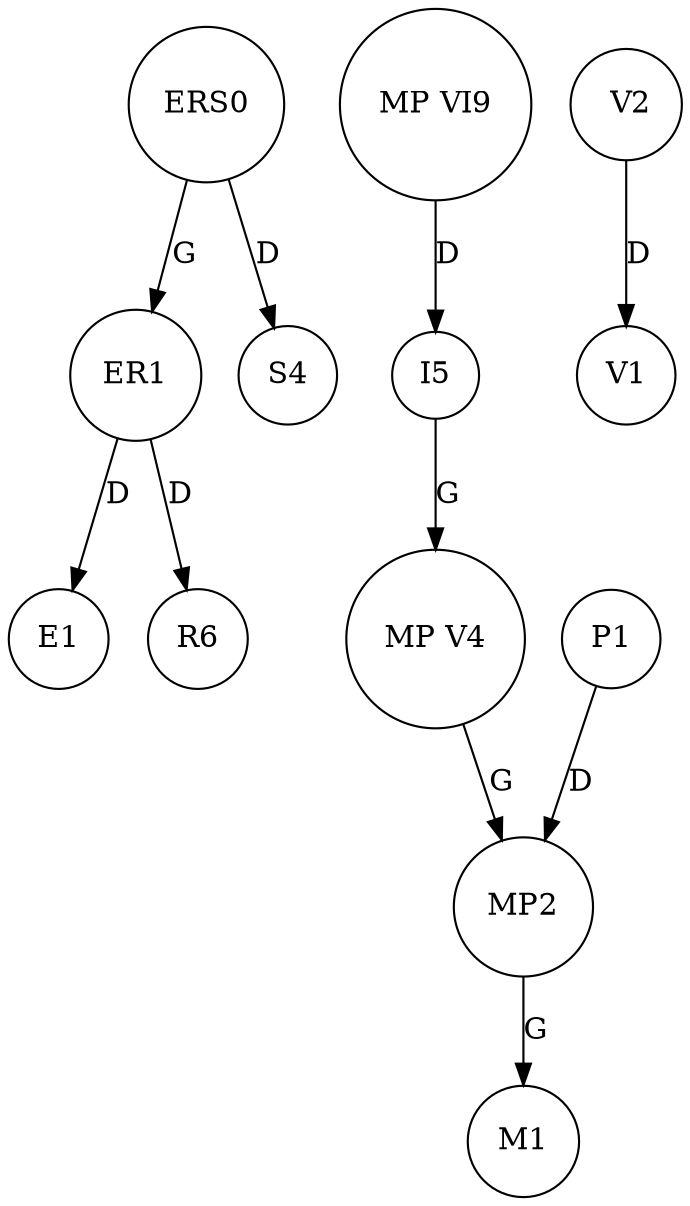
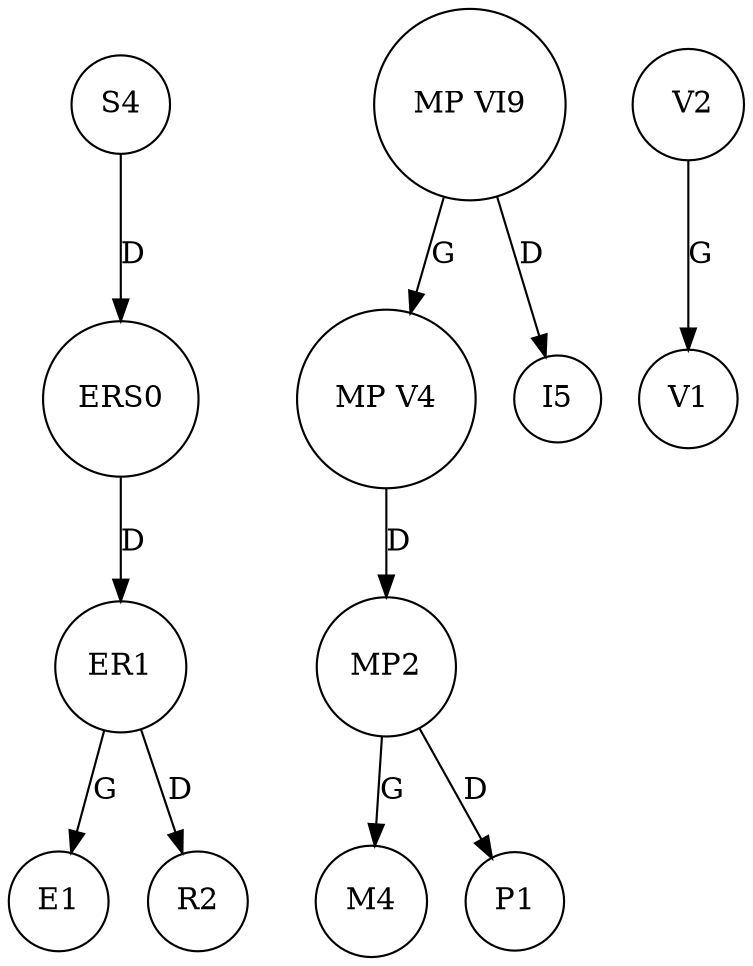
(248, 243) -> (121, 226)
(185, 255) -> (134, 543)
(639, 255) -> (701, 255)
(436, 473) -> (430, 245)
(119, 495) -> (106, 791)
(198, 639) -> (198, 901)
(574, 753) -> (450, 784)
(502, 783) -> (399, 543)
(523, 1141) -> (371, 901)
